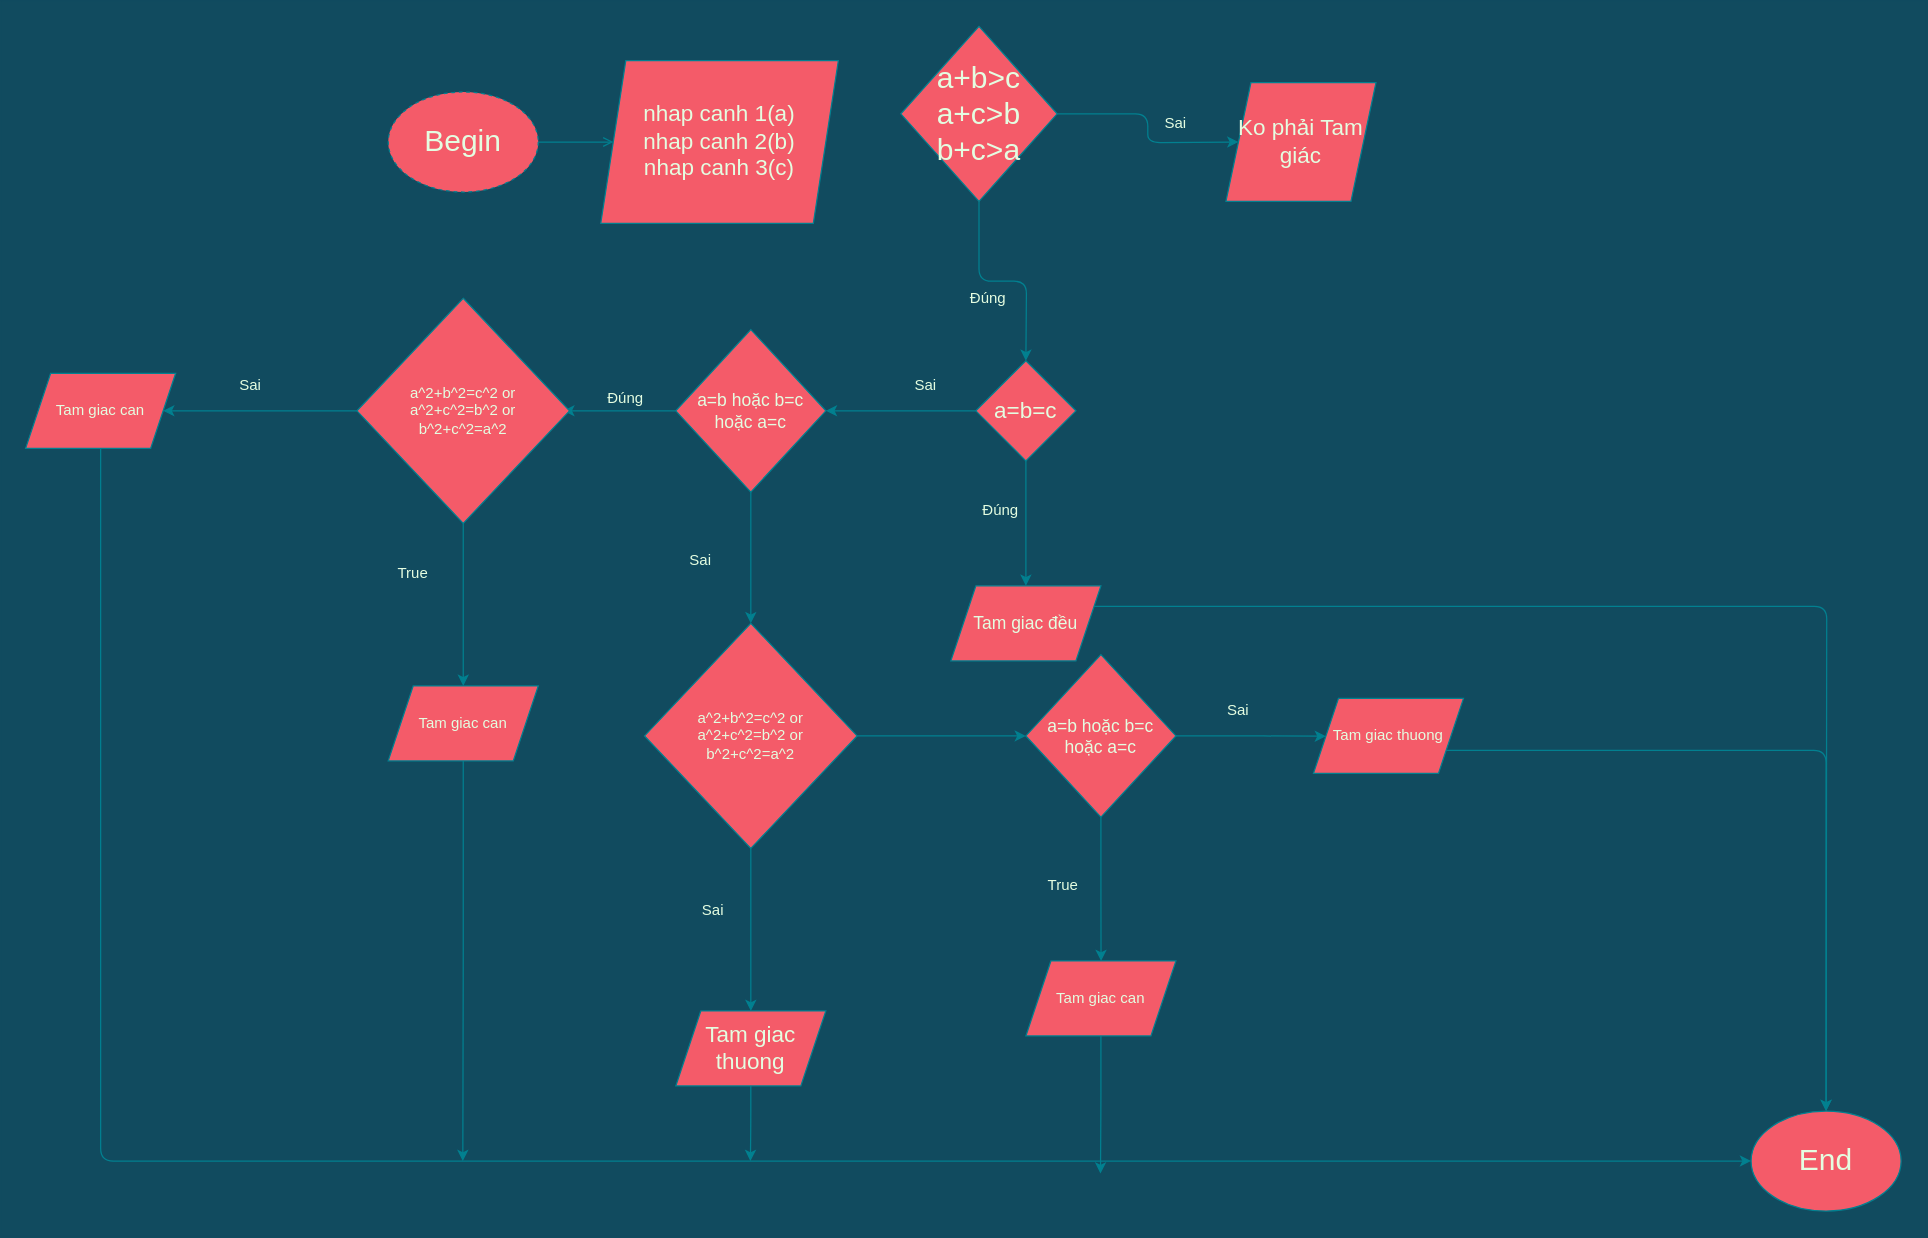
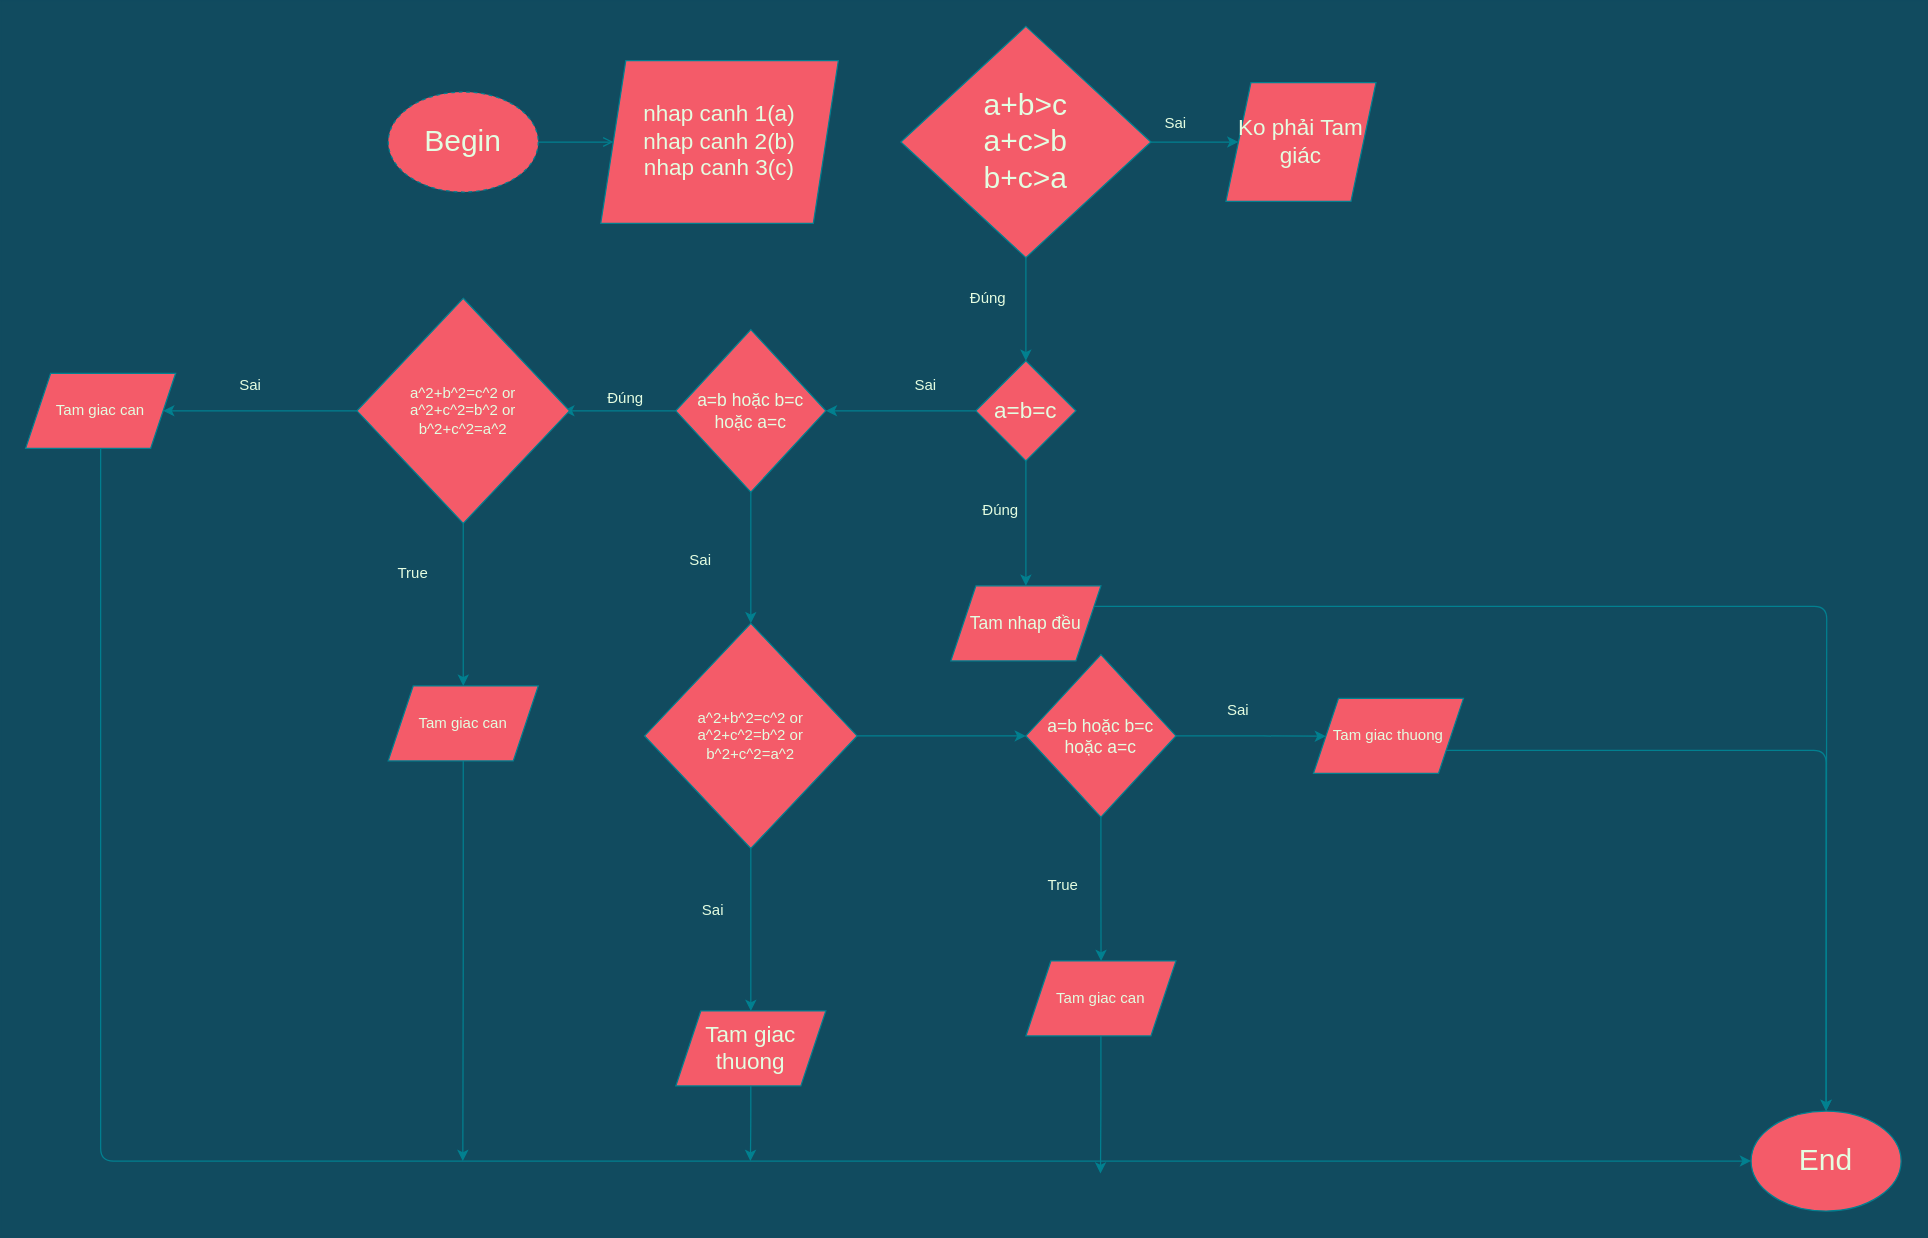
(979, 114) -> (1026, 142)
(1026, 623) -> (1026, 623)
